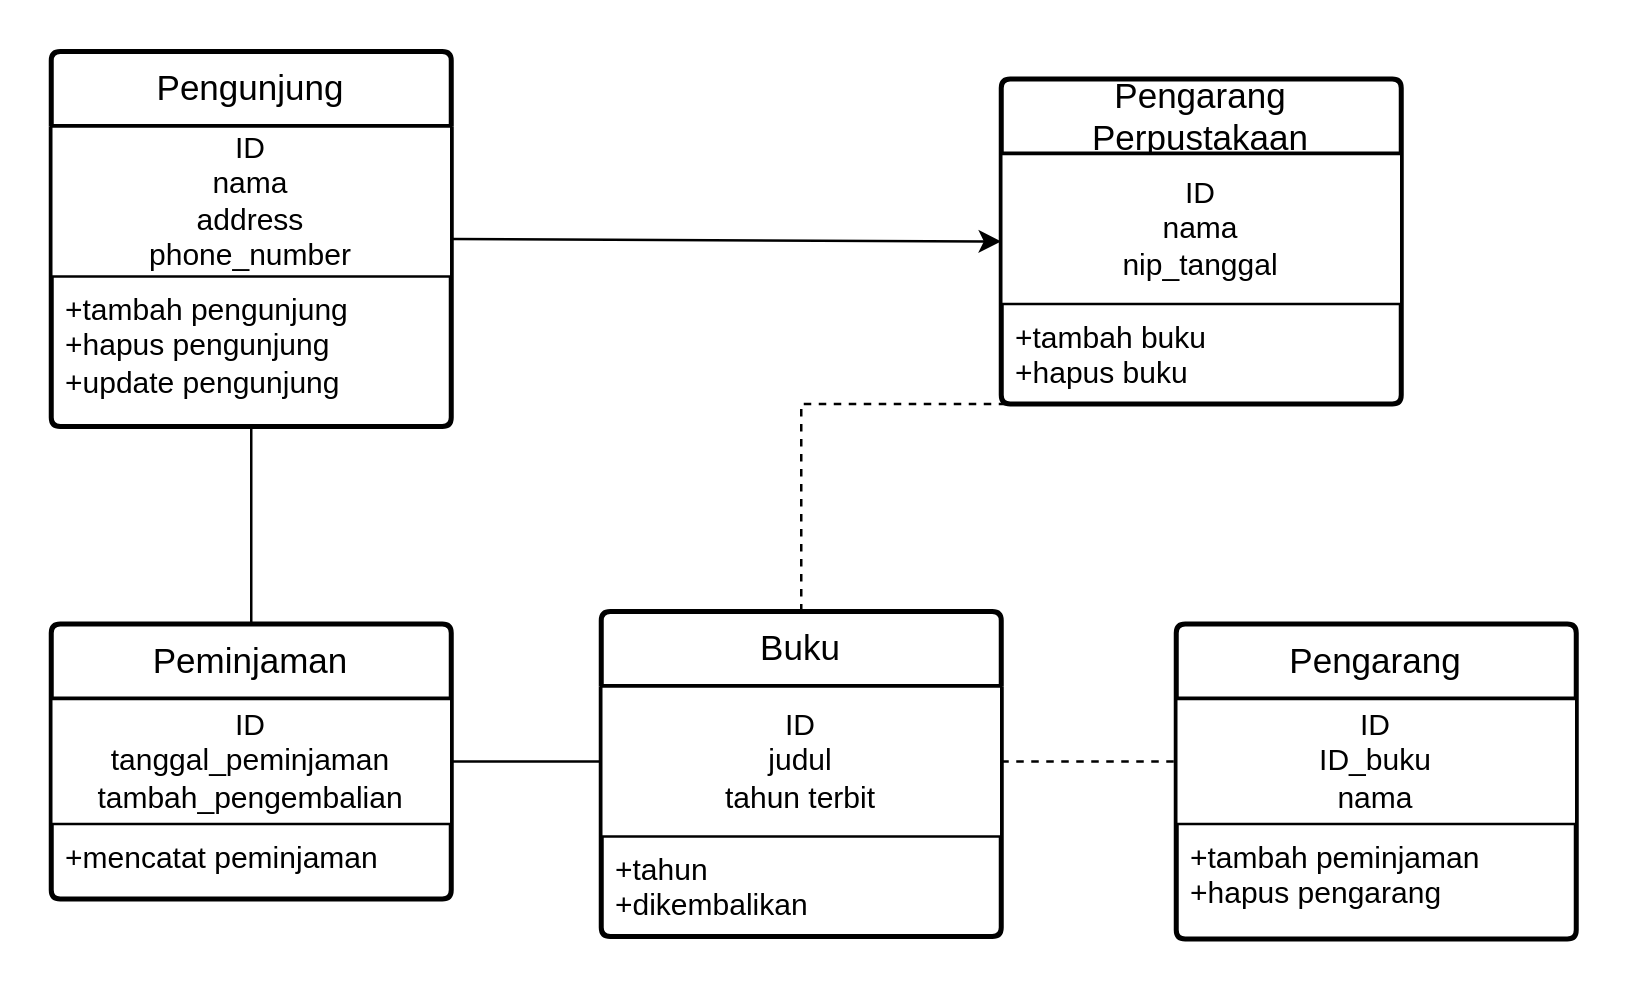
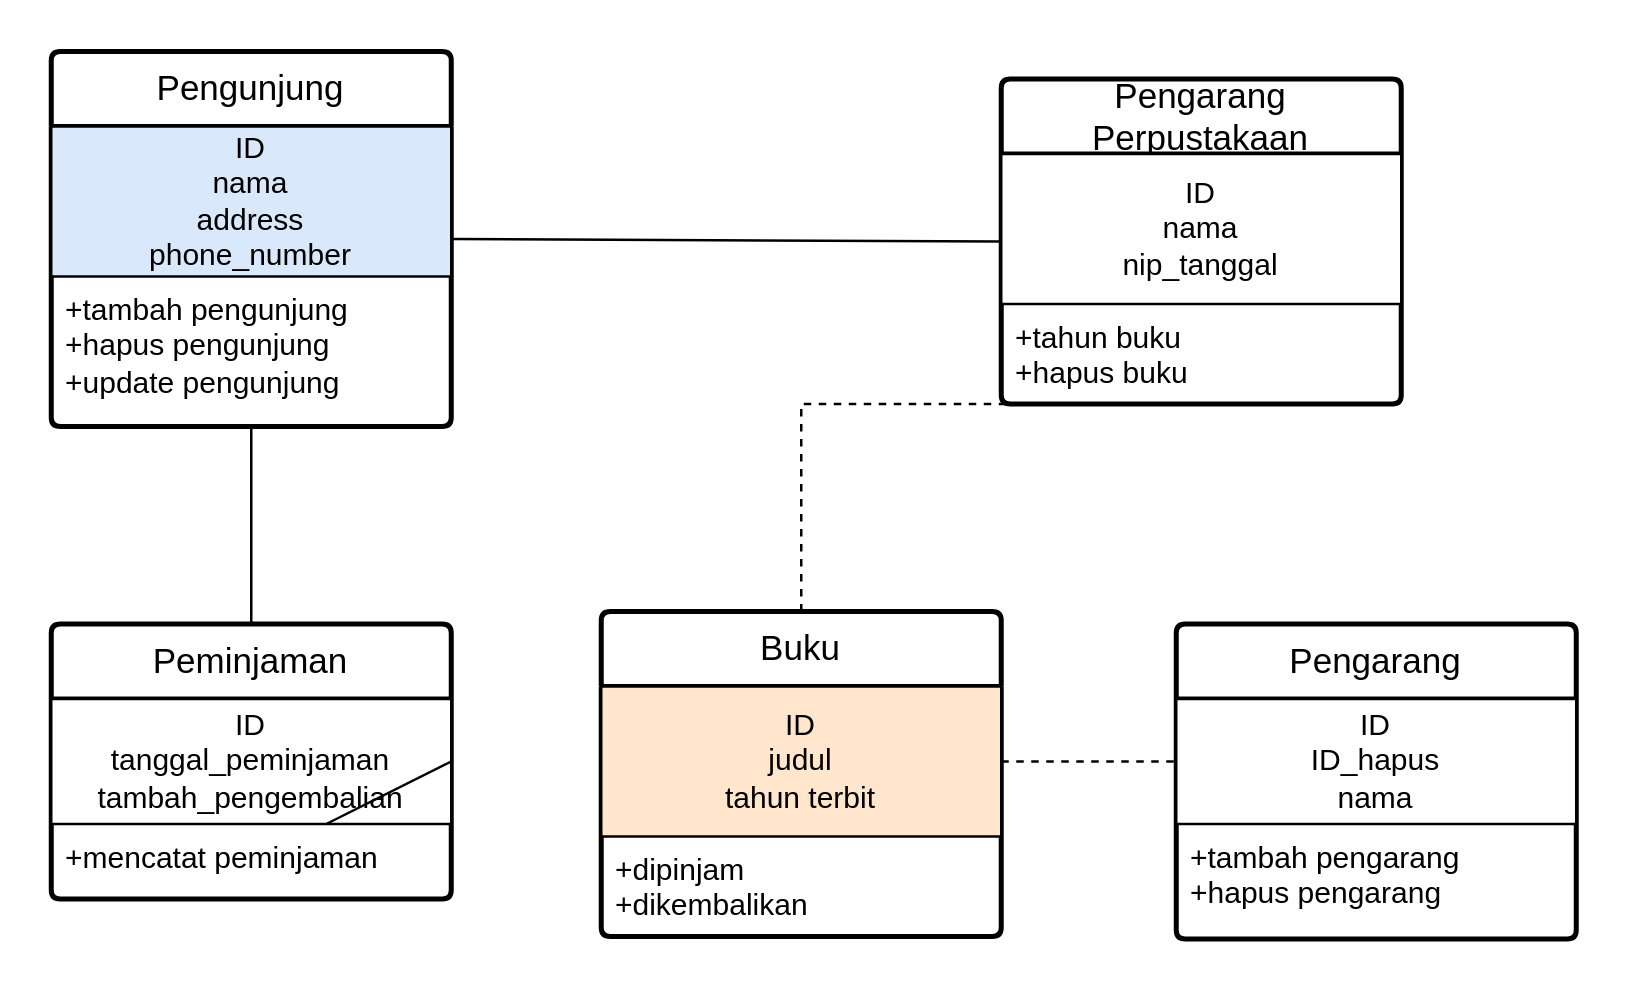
(251, 201) -> (251, 201)
(983, 241) -> (989, 241)
(1113, 357) -> (1105, 357)
(526, 761) -> (387, 794)
(801, 761) -> (801, 761)
(1376, 761) -> (1376, 761)
(1335, 877) -> (1330, 877)
(714, 890) -> (714, 890)
